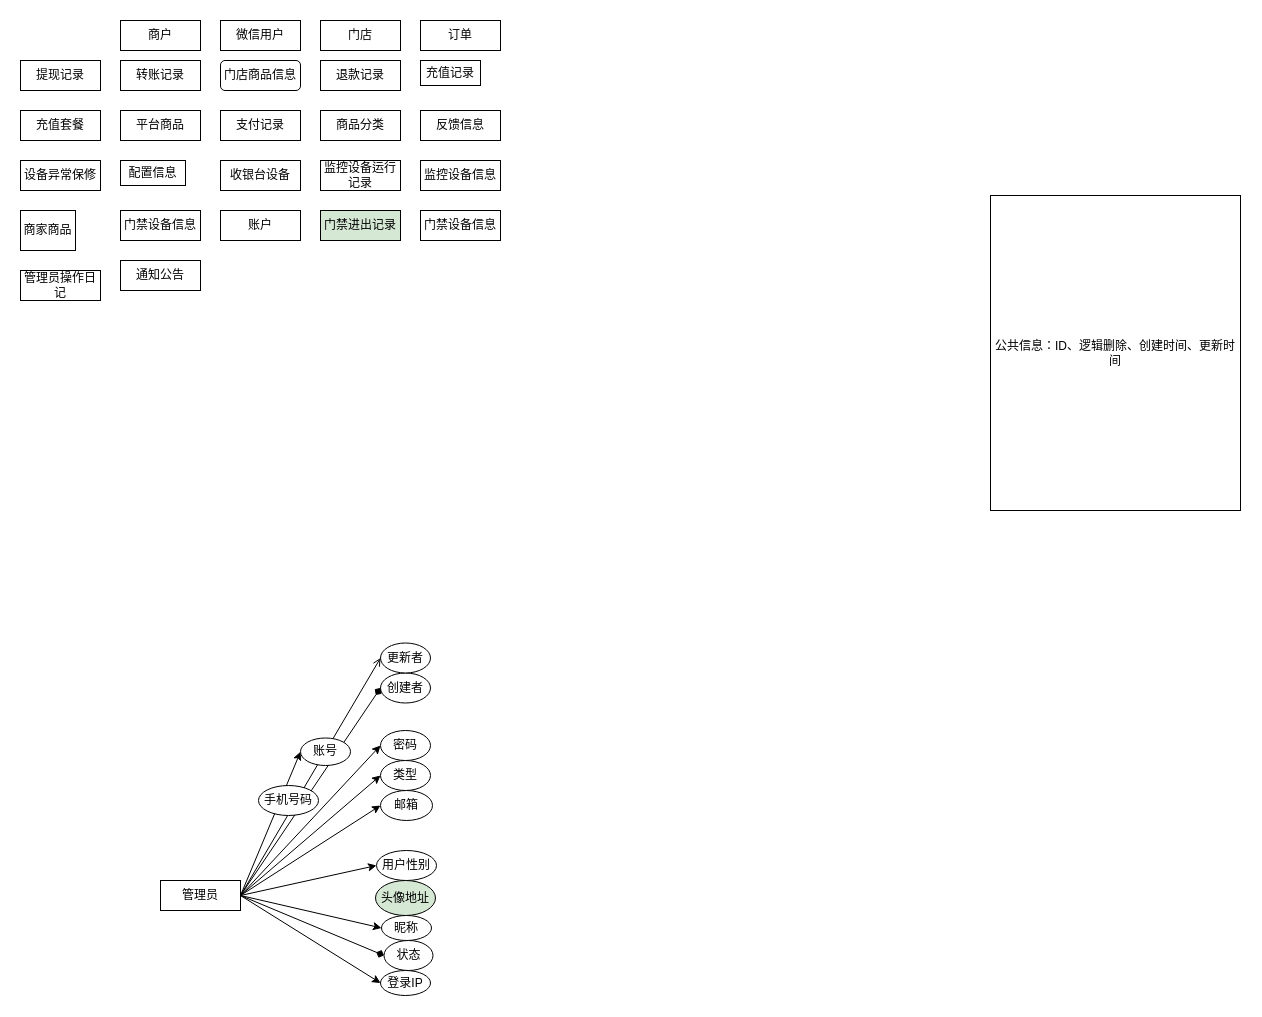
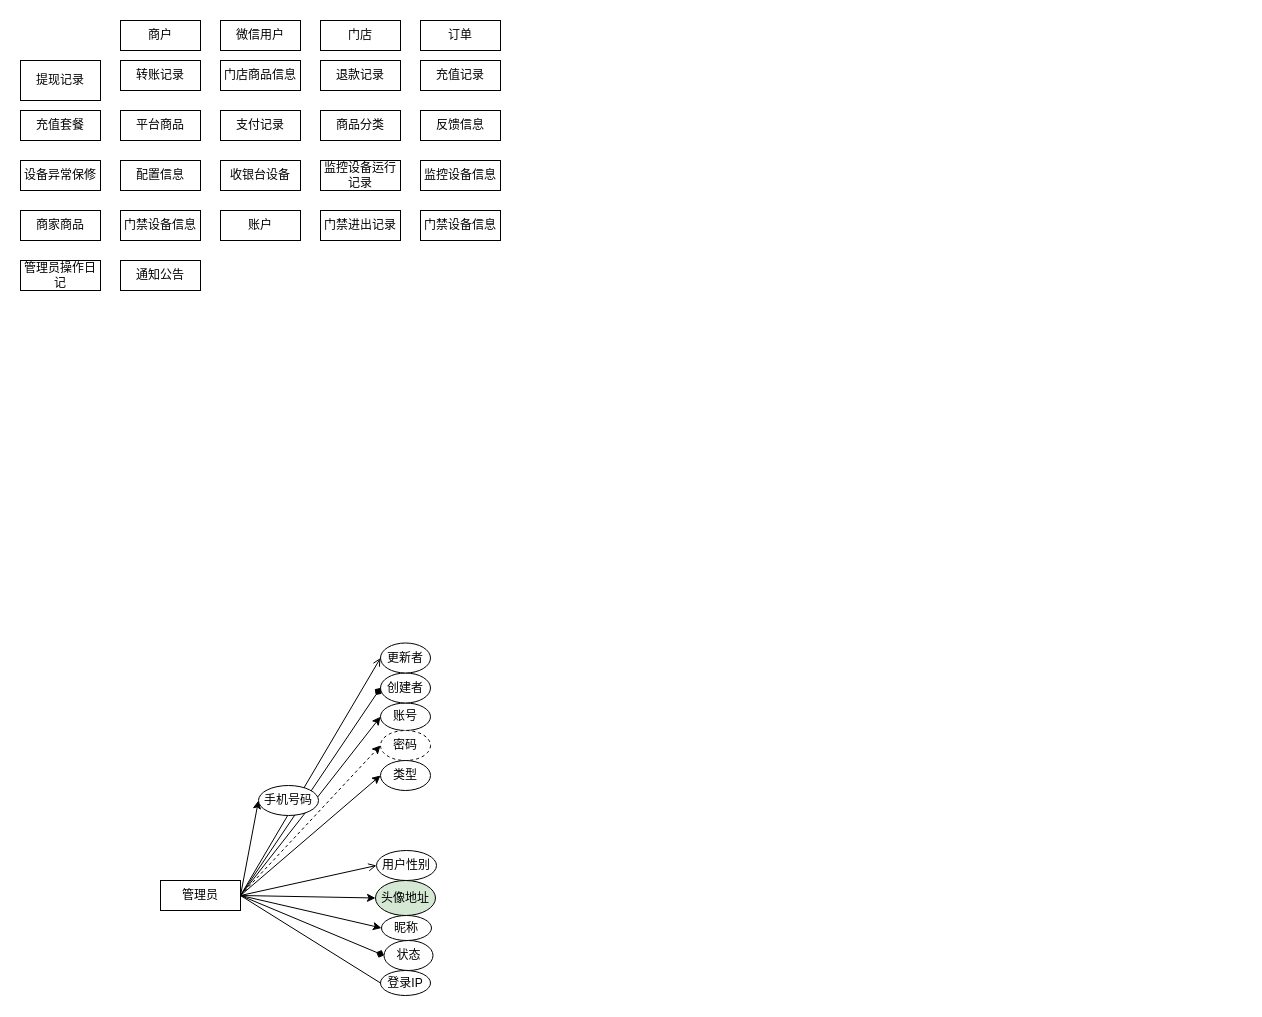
(451, 73) -> (461, 76)
(61, 76) -> (61, 81)
(261, 76) -> (261, 76)
(153, 173) -> (161, 176)
(361, 226) -> (361, 226)
(48, 231) -> (61, 226)
(61, 286) -> (61, 276)
(1116, 353) -> none
(406, 746) -> (406, 746)
(326, 752) -> (406, 717)
(407, 806) -> none
(317, 814) -> (317, 814)
none -> (250, 846)
(311, 850) -> none
(368, 867) -> (370, 867)
none -> (309, 897)
(373, 979) -> (376, 980)
